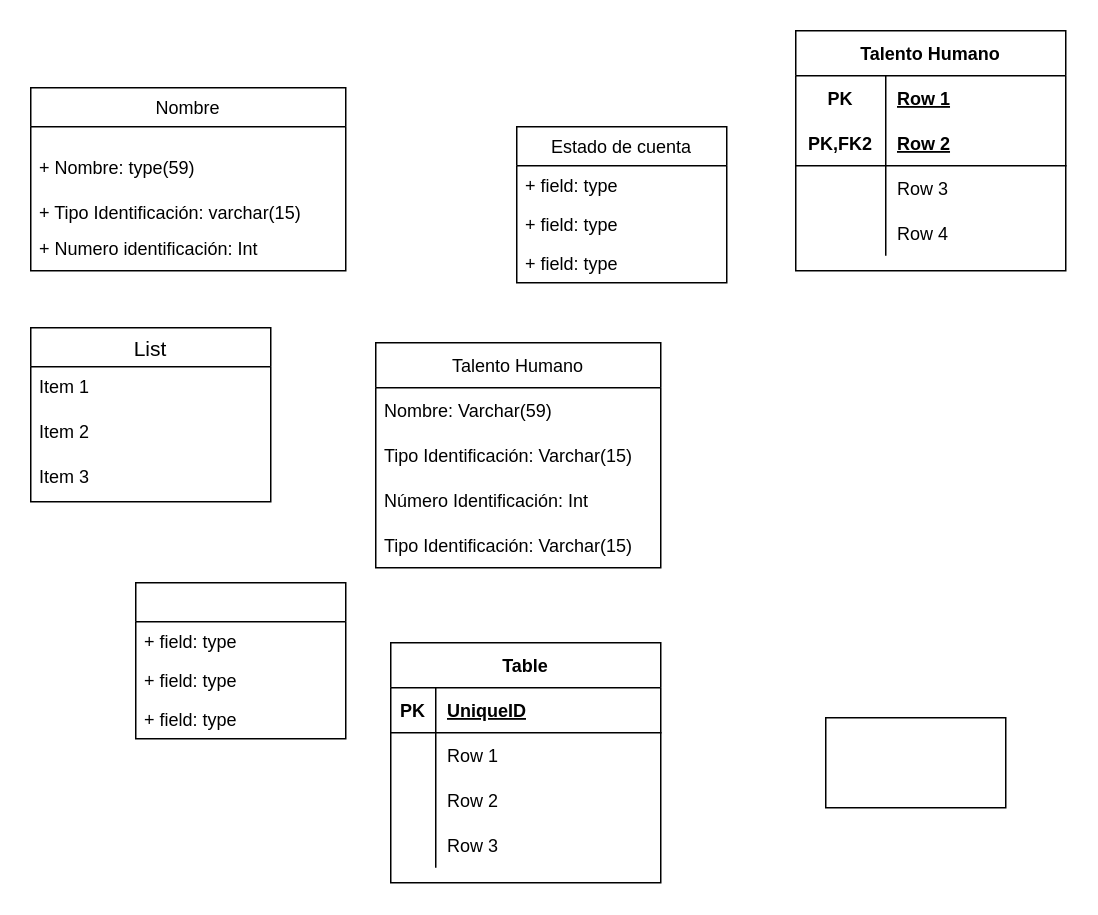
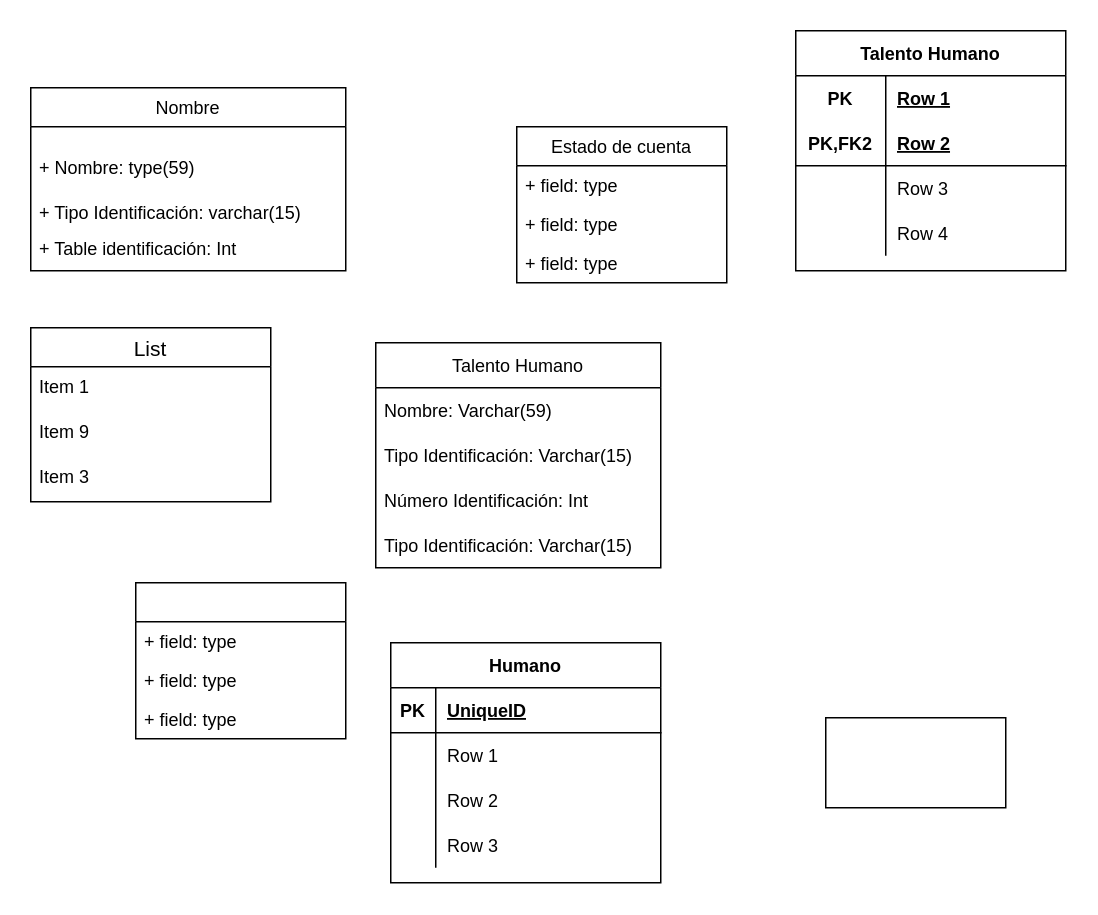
(161, 249) -> (154, 249)
(67, 432) -> (67, 432)
(525, 666) -> (525, 666)
